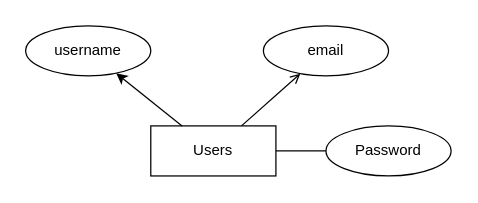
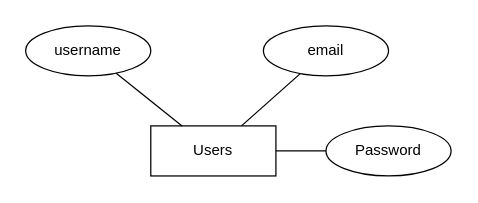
(295, 78) -> (296, 77)
(123, 79) -> (120, 76)
